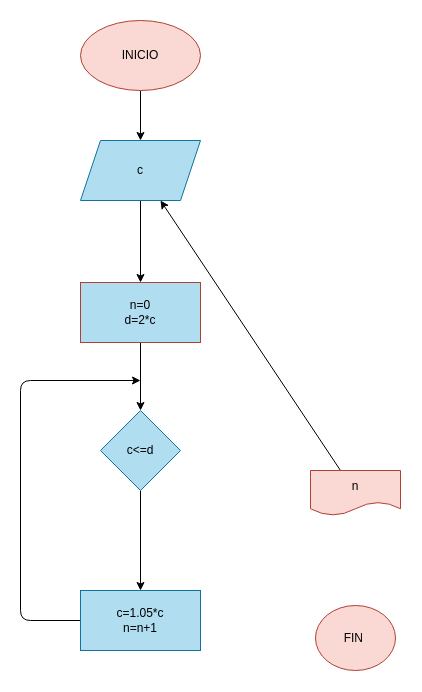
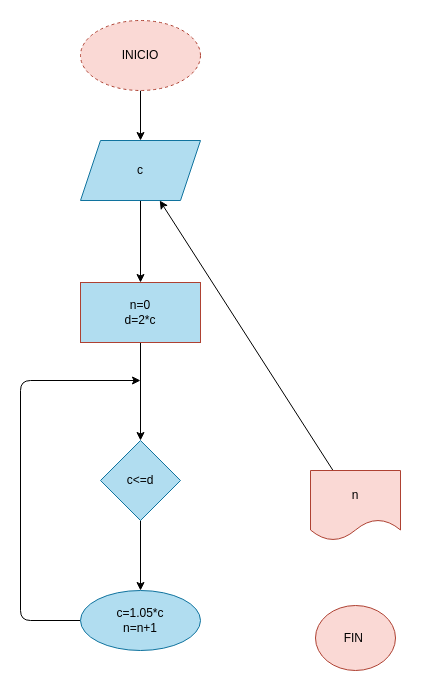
(141, 56) -> (141, 56)
(141, 451) -> (141, 481)
(356, 493) -> (356, 506)
(141, 621) -> (141, 621)
